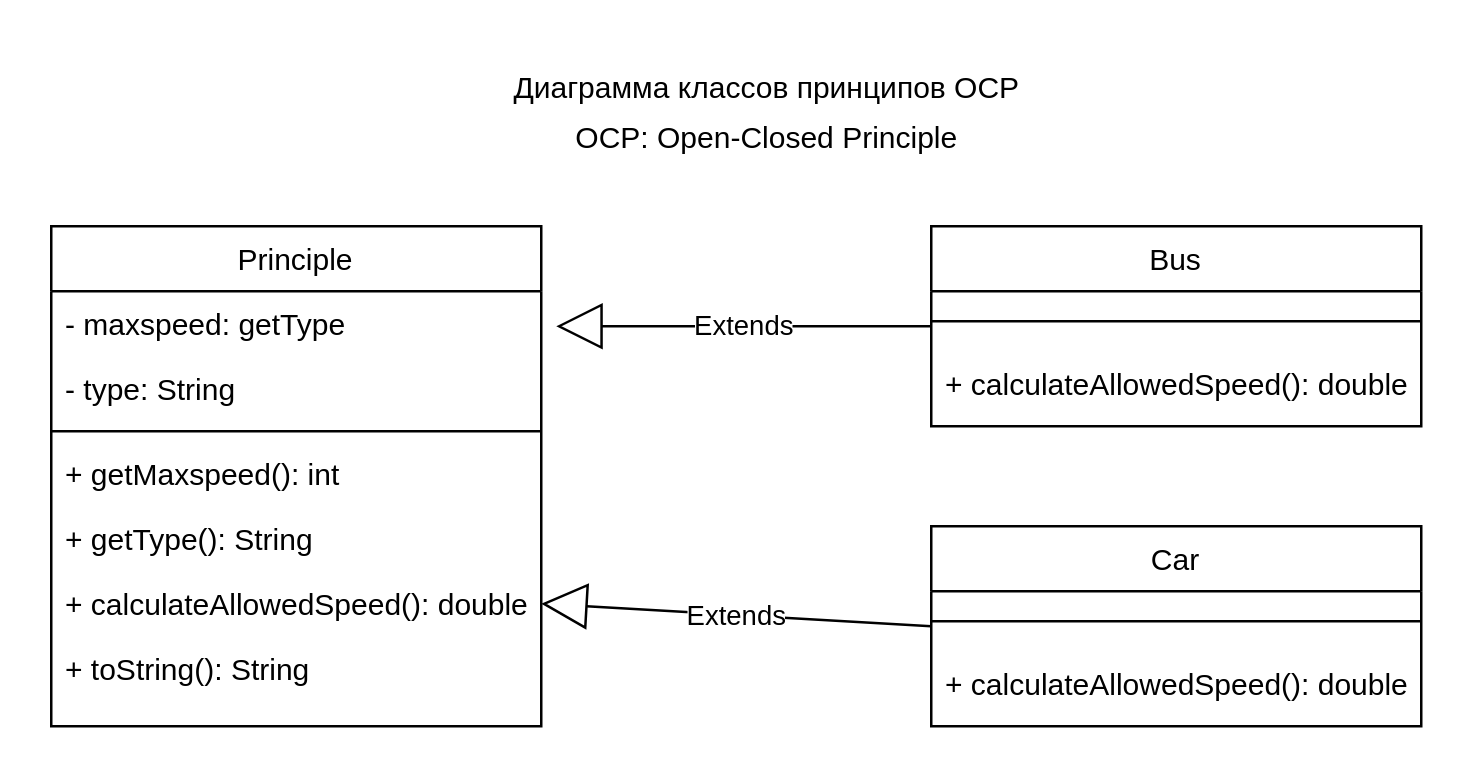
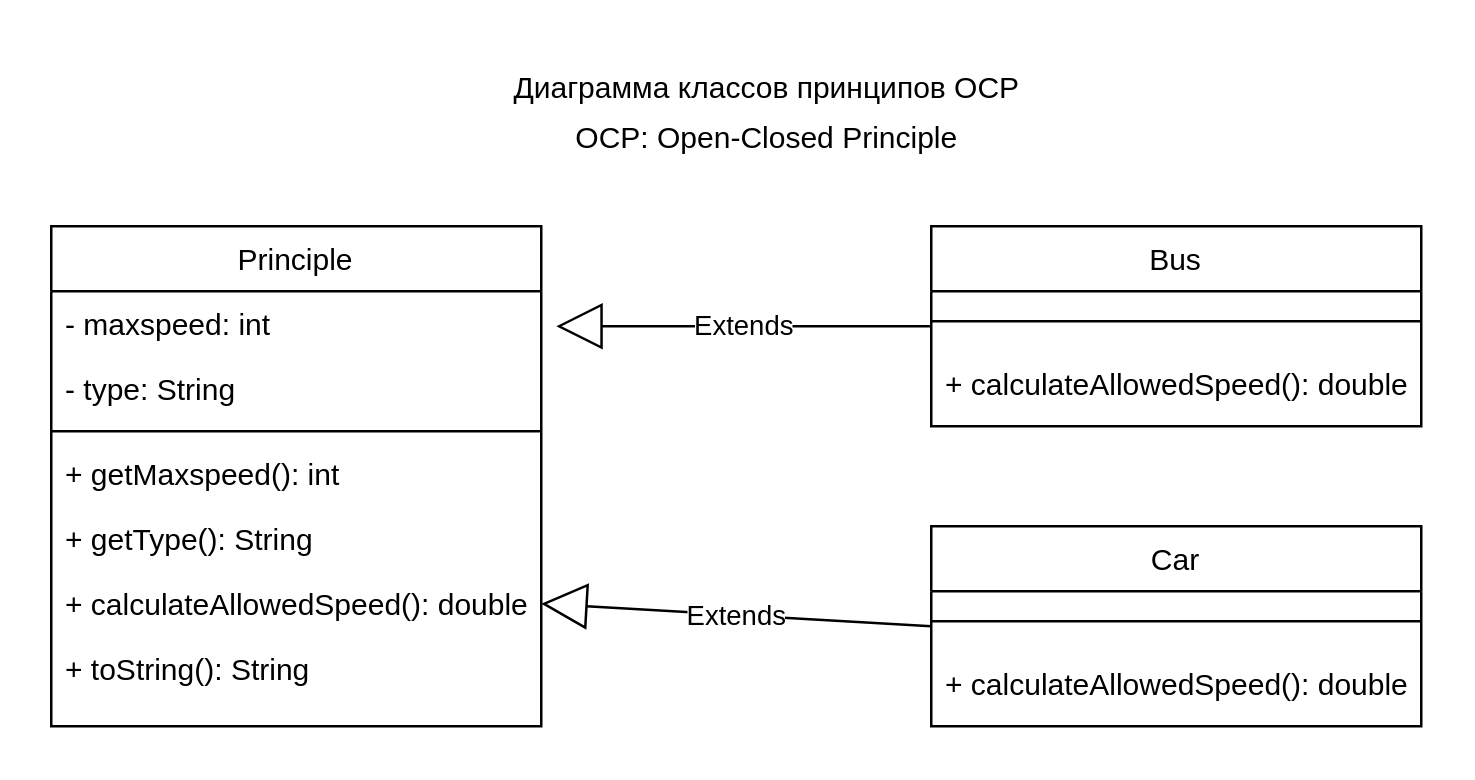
(217, 325) -> (179, 325)
